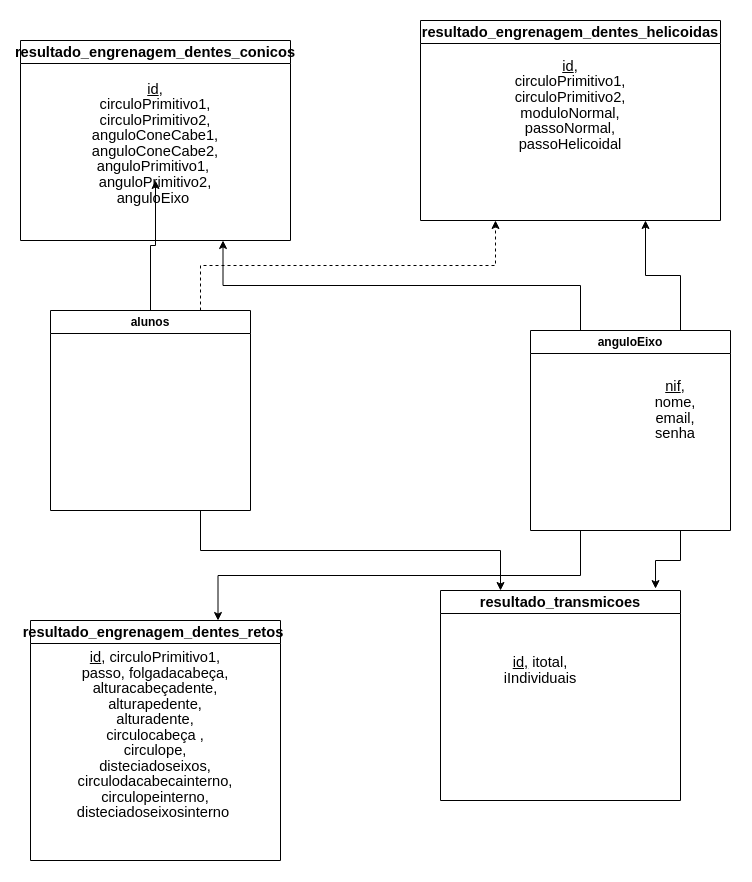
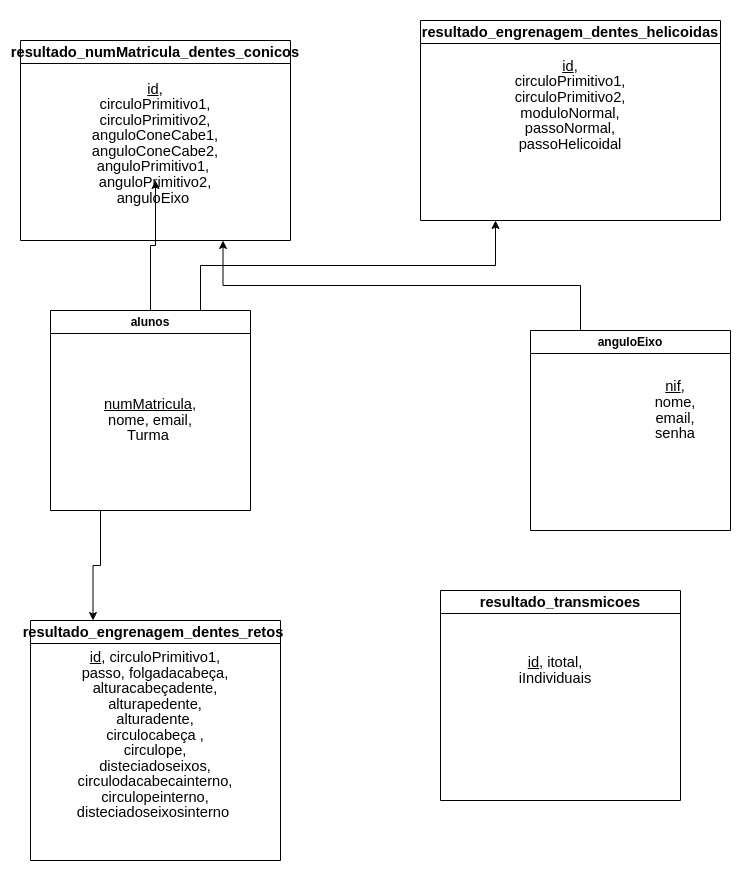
(156, 53) -> (156, 53)
(346, 266) -> (346, 266)
(667, 276) -> none
none -> (151, 421)
(348, 551) -> none
(673, 561) -> none
none -> (101, 566)
(402, 576) -> none
(541, 671) -> (556, 671)
